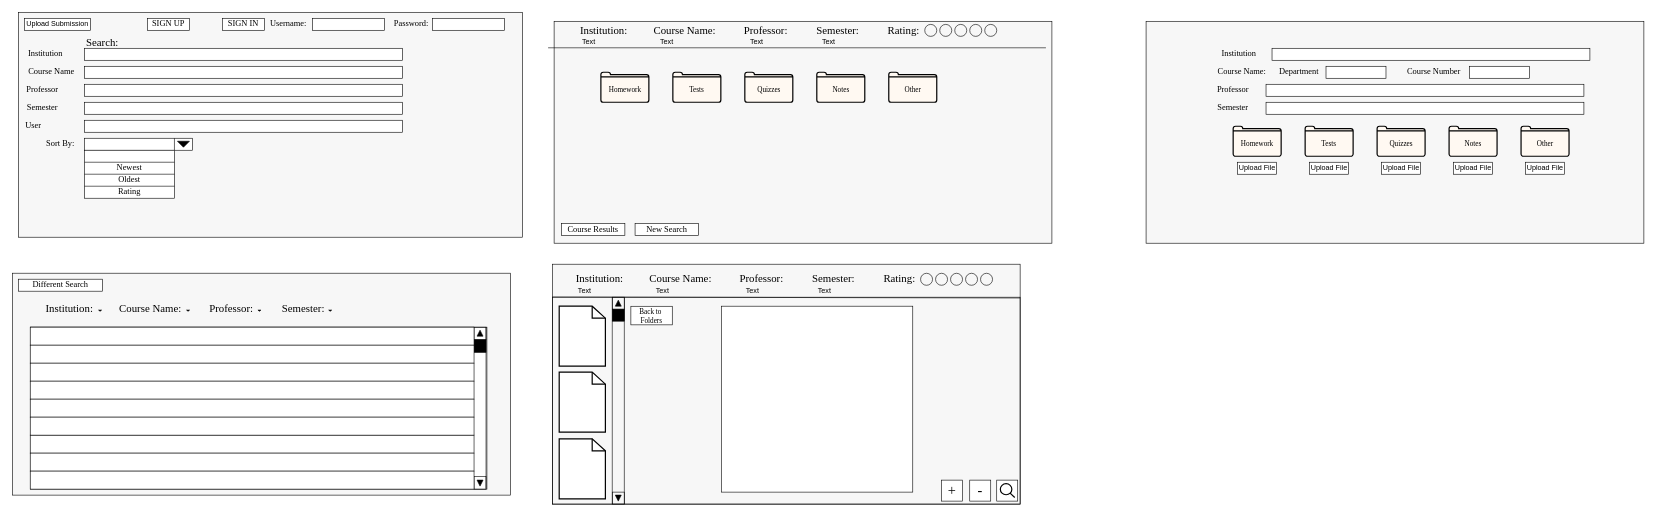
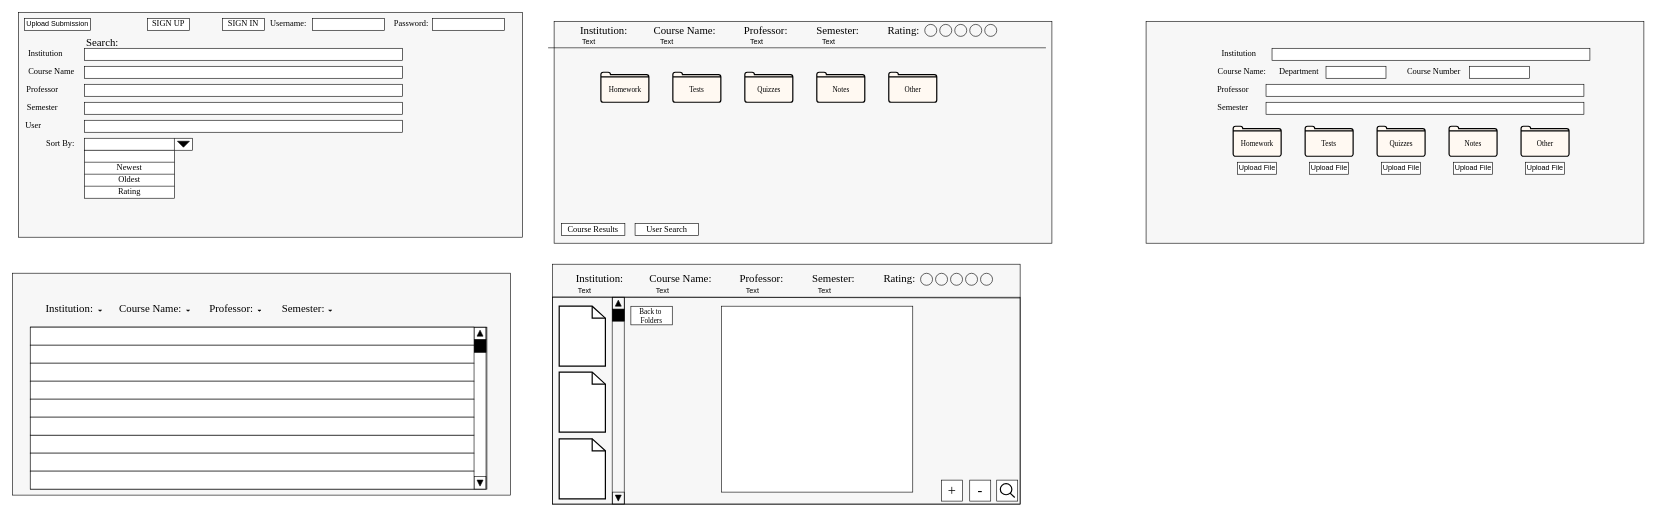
(667, 230) -> (667, 230)
(60, 285) -> none
